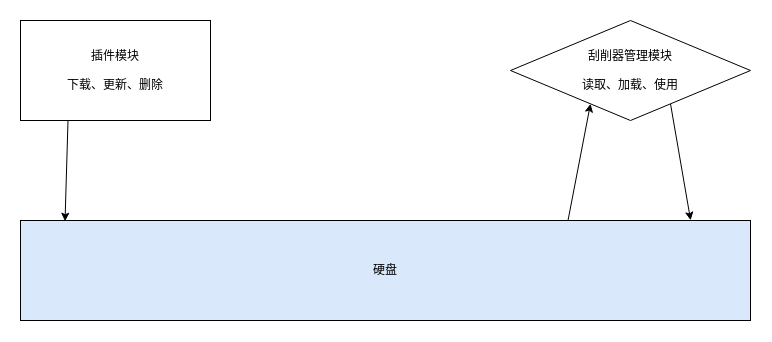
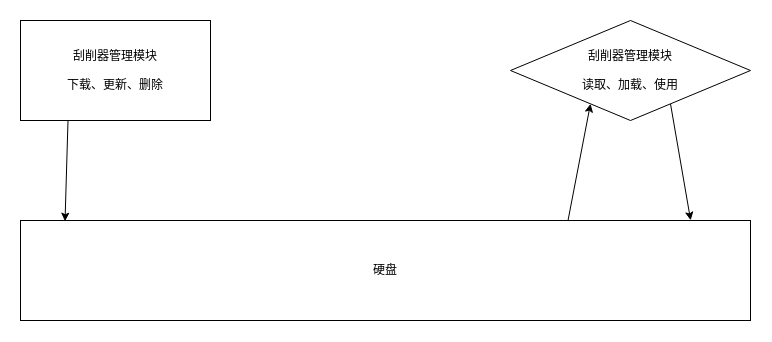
(116, 71) -> (116, 71)
(386, 271) -> (386, 271)
